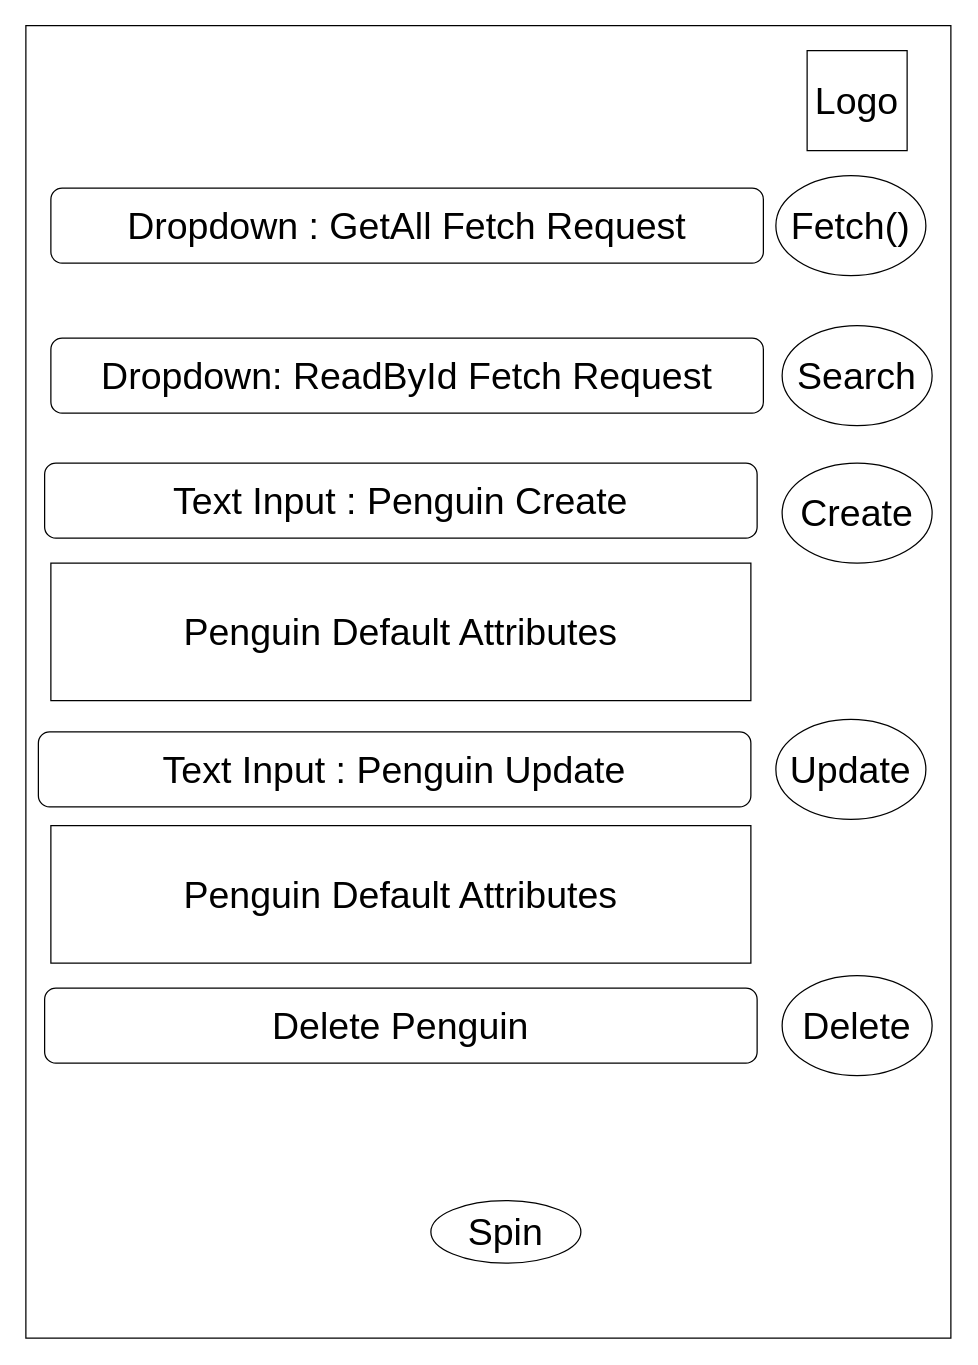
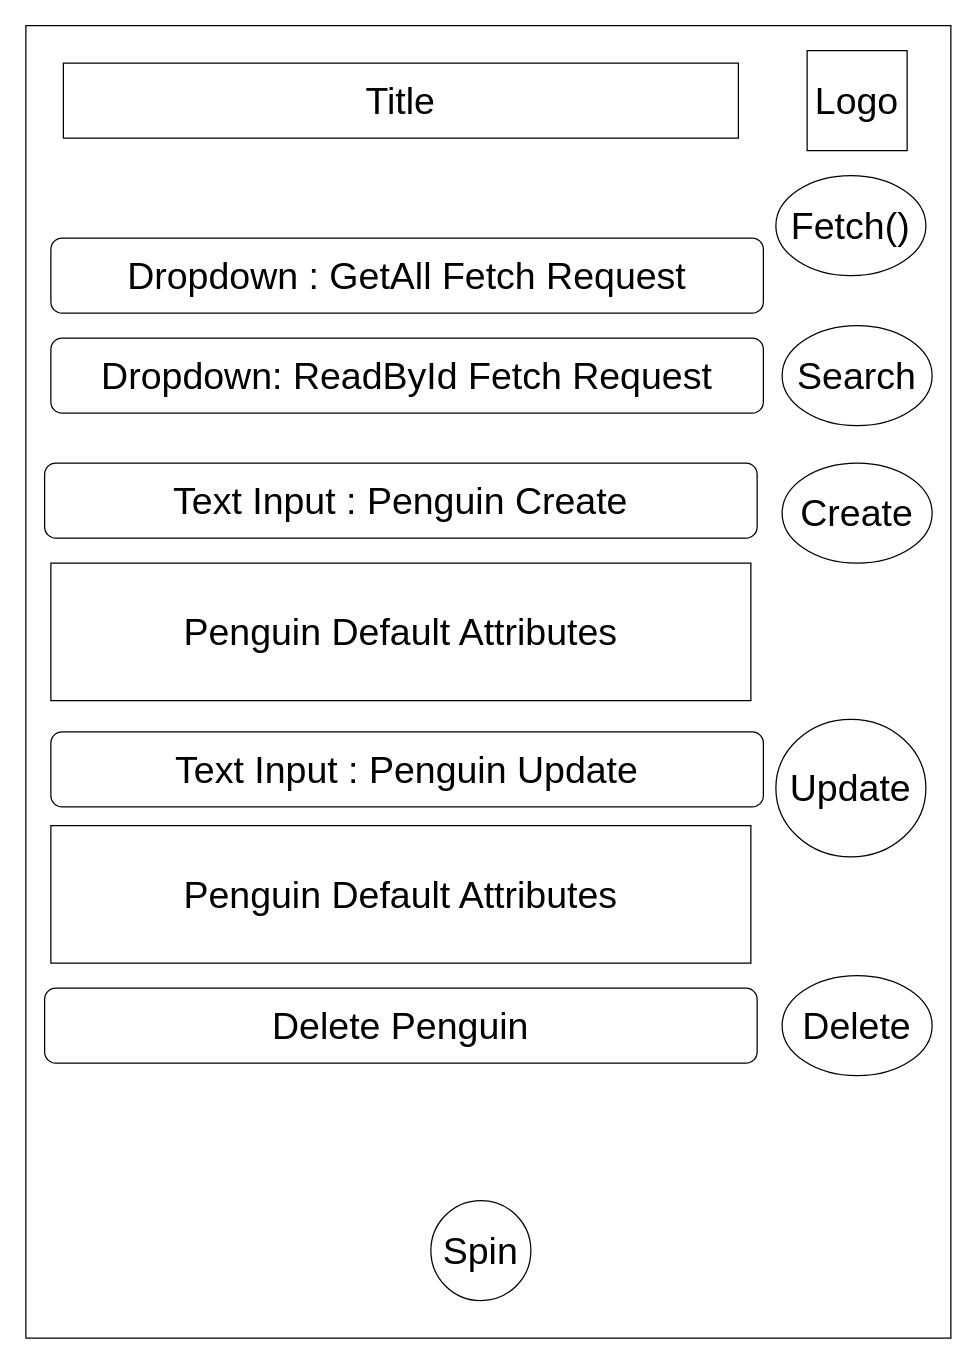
none -> (401, 101)
(407, 226) -> (407, 276)
(394, 769) -> (407, 769)
(851, 769) -> (851, 788)
(506, 1232) -> (481, 1251)
